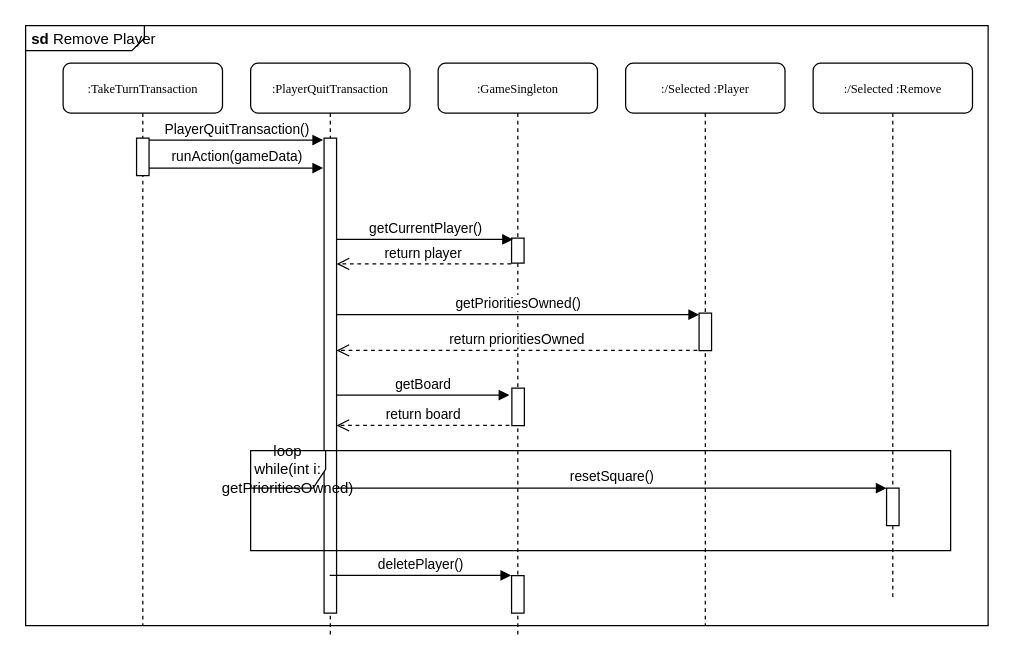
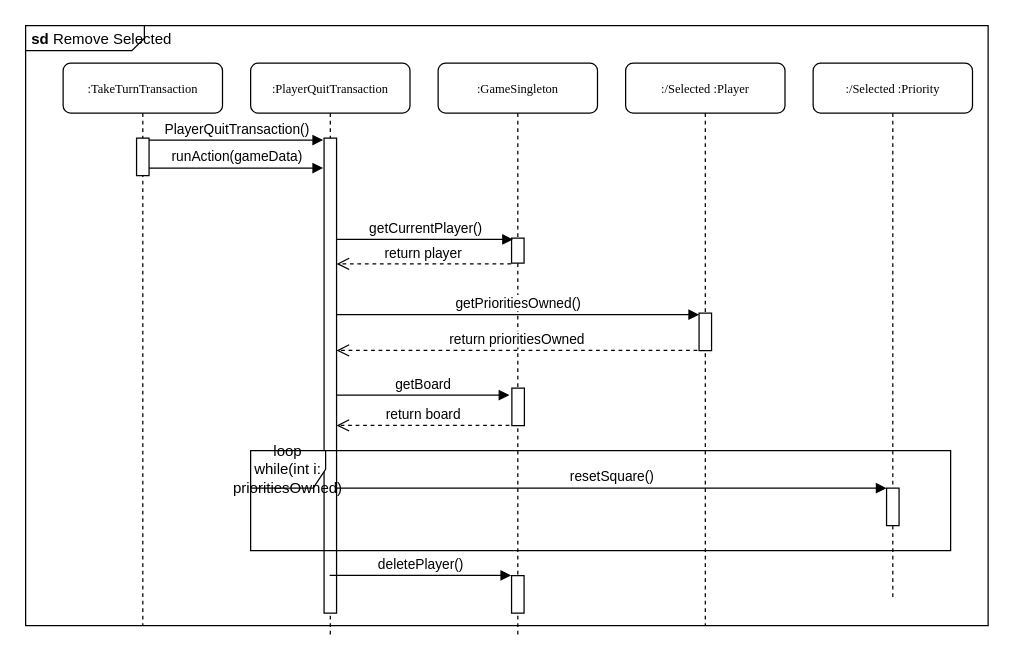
(89, 35) -> (98, 35)
(893, 88) -> (893, 88)
(288, 469) -> (288, 469)
